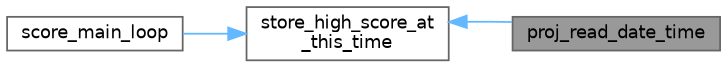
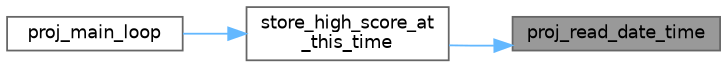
(490, 22) -> (471, 46)
(95, 34) -> (95, 34)
